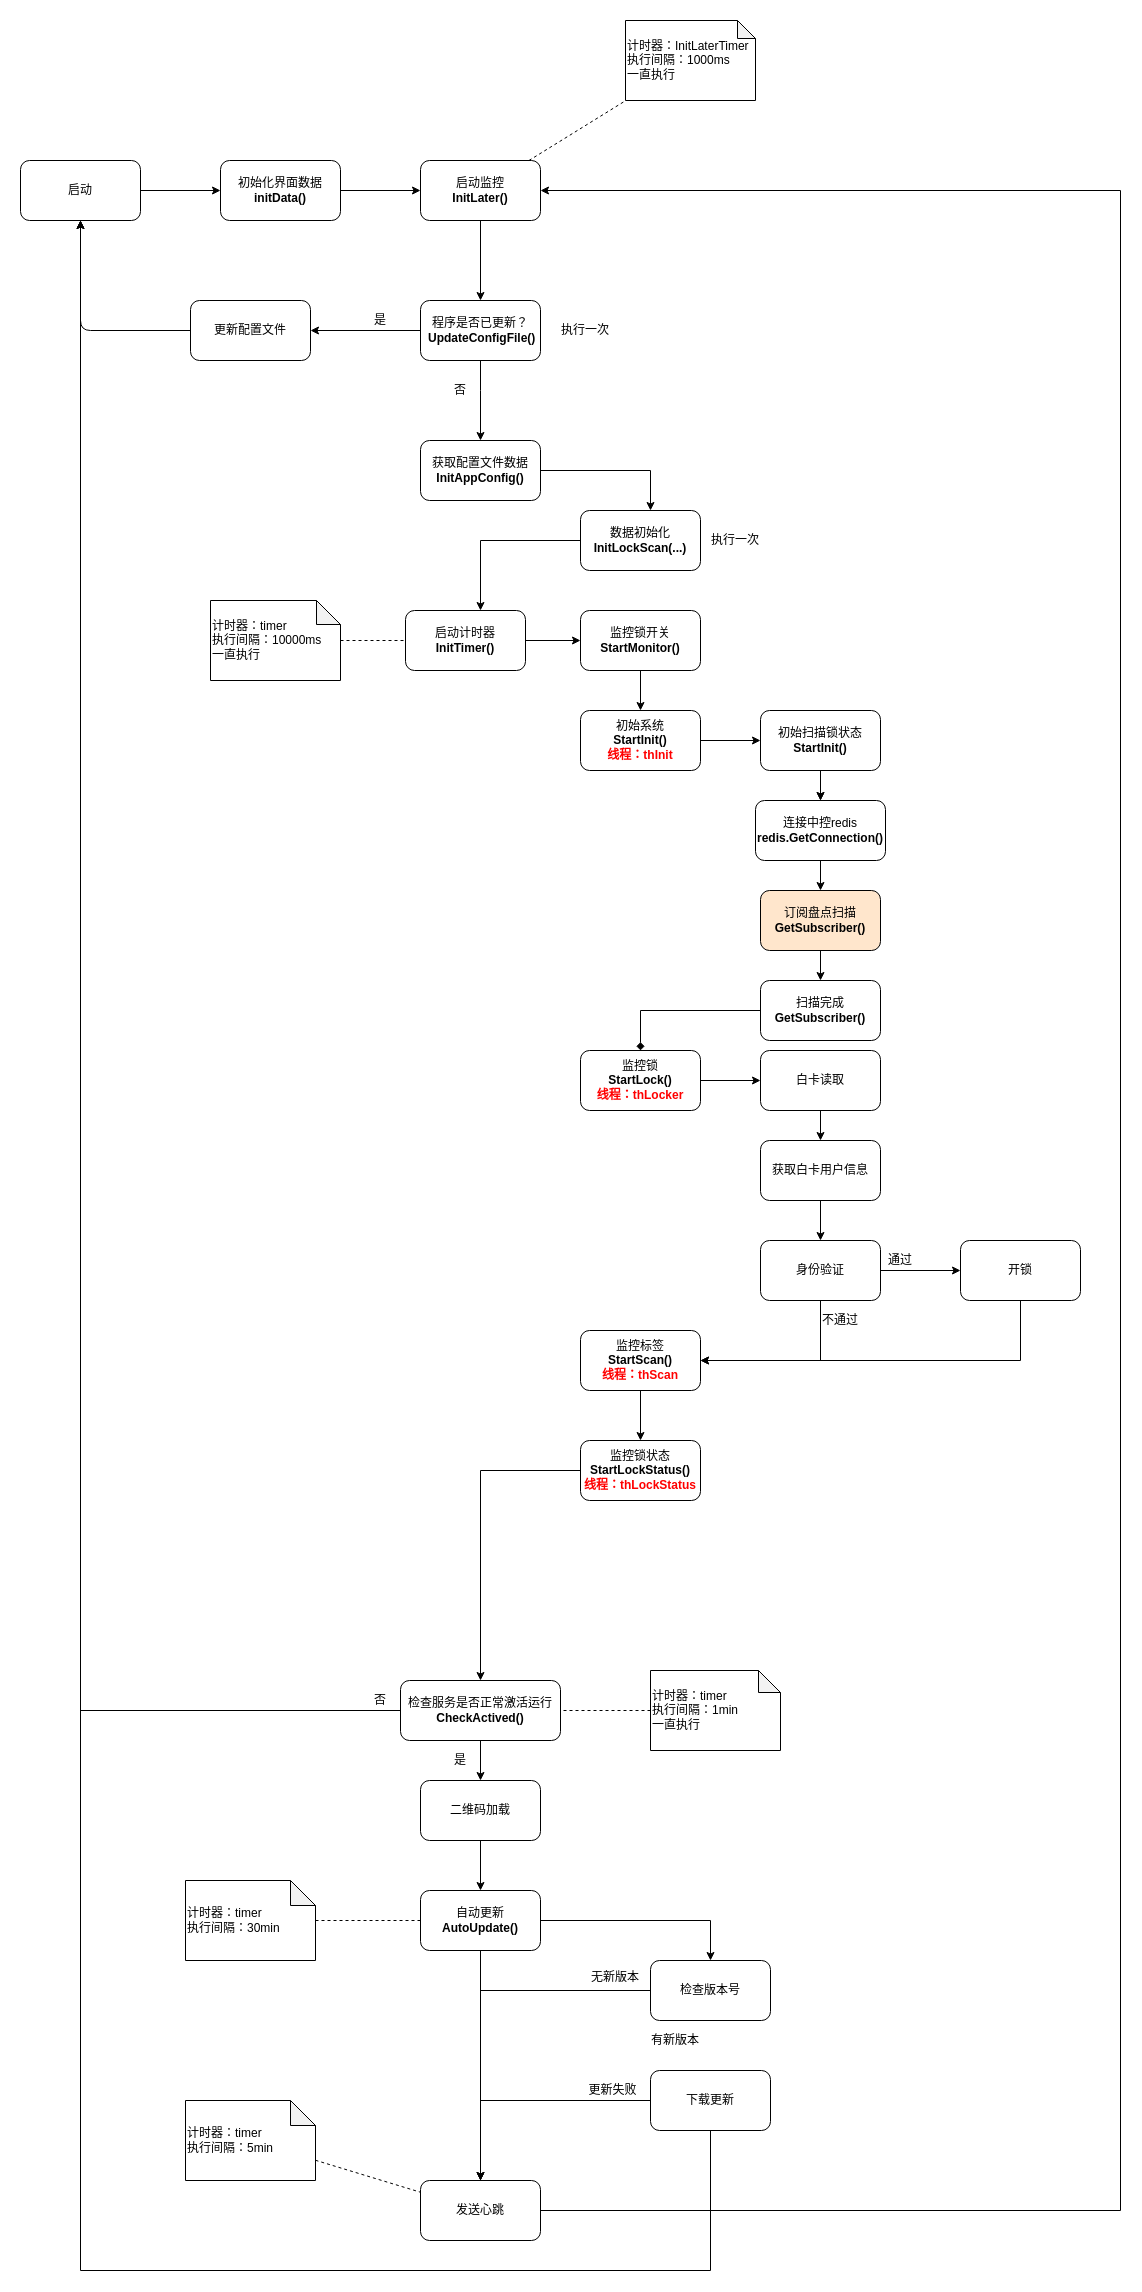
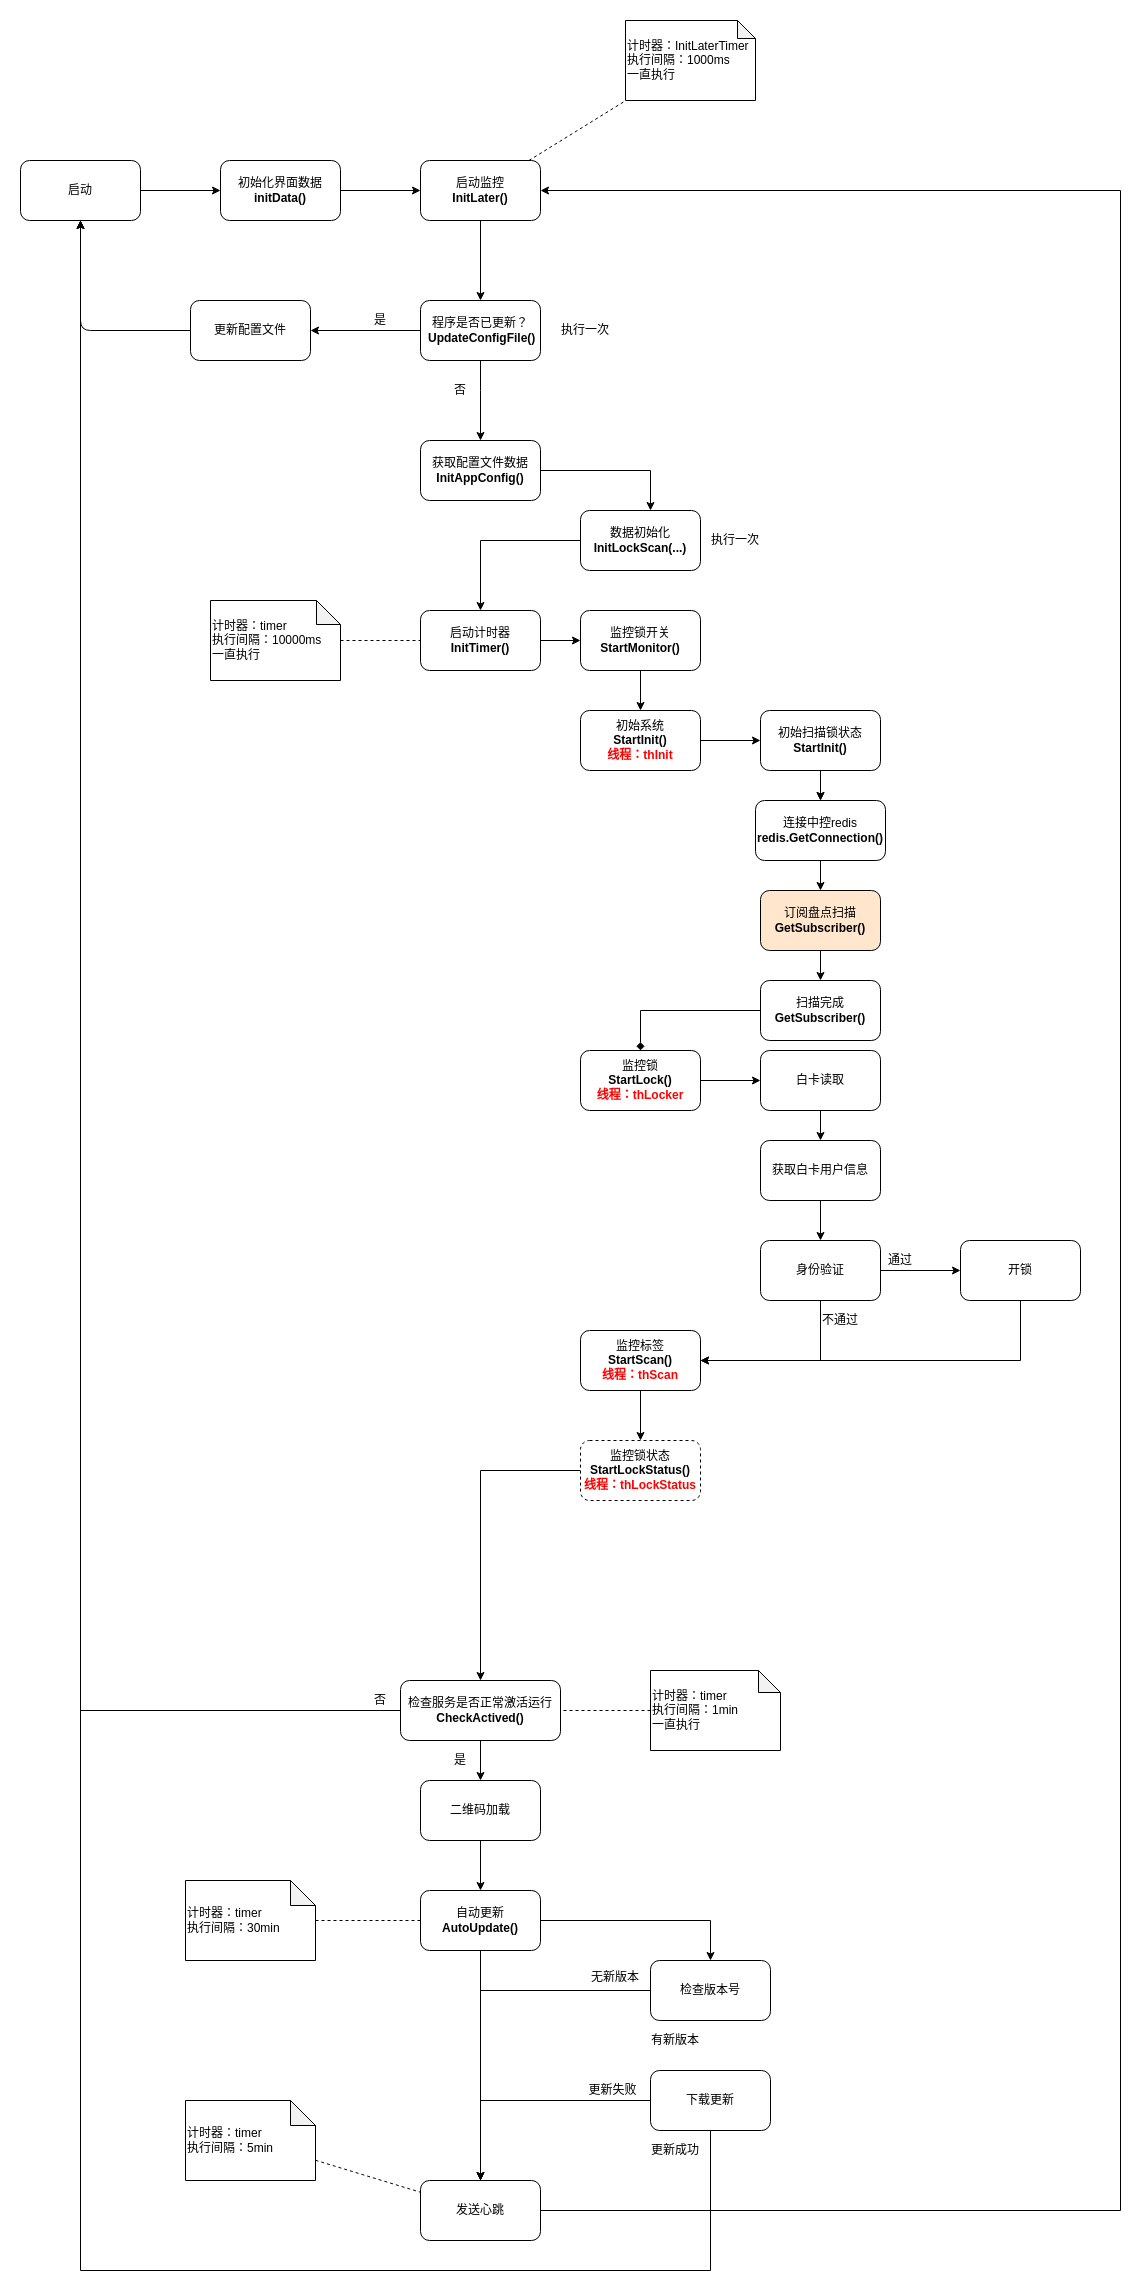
(466, 641) -> (481, 641)
(641, 1471) -> (641, 1471)
none -> (676, 2151)
